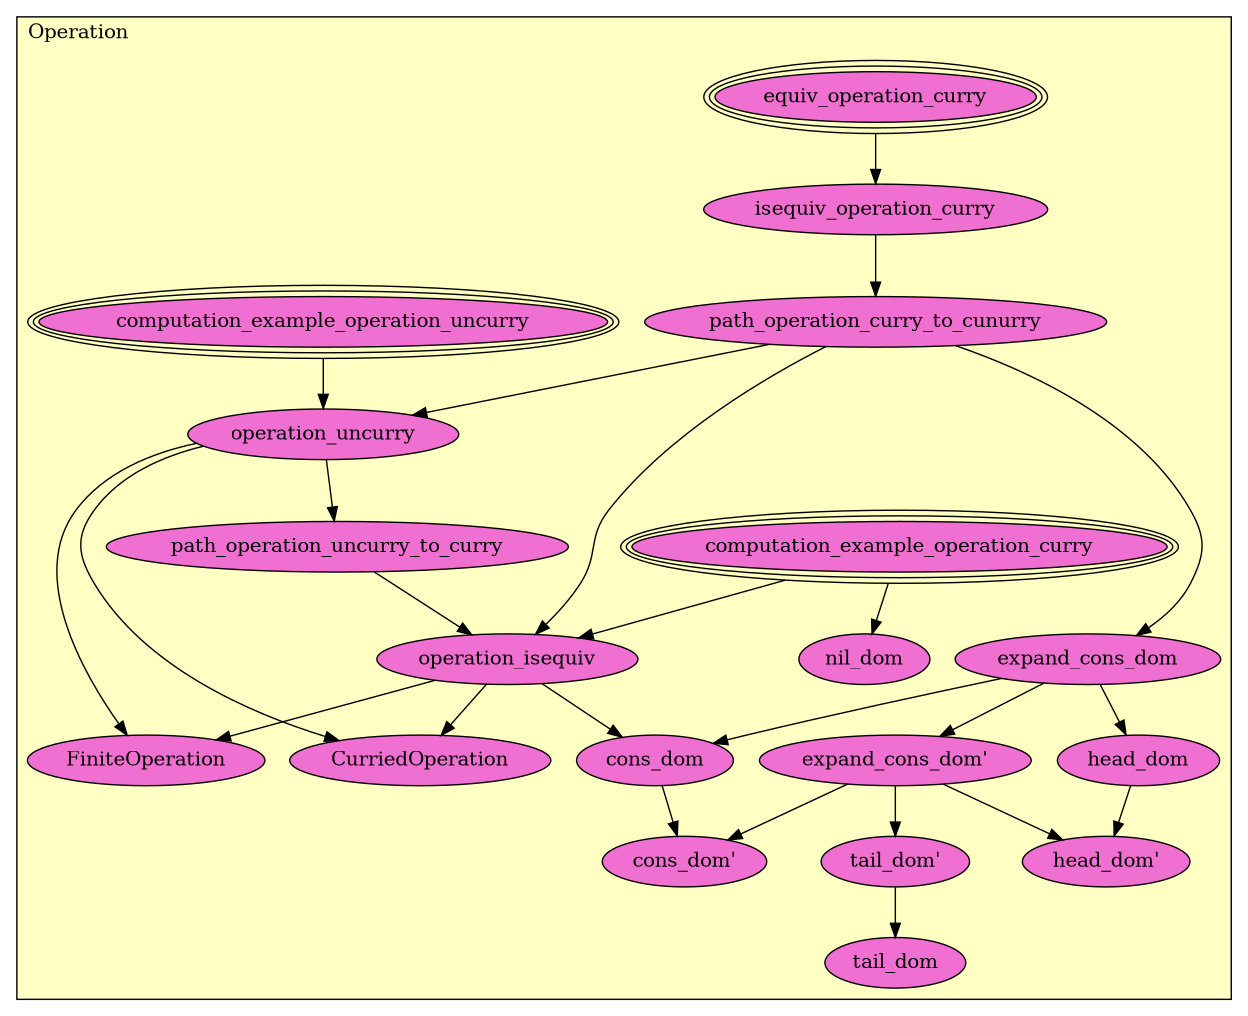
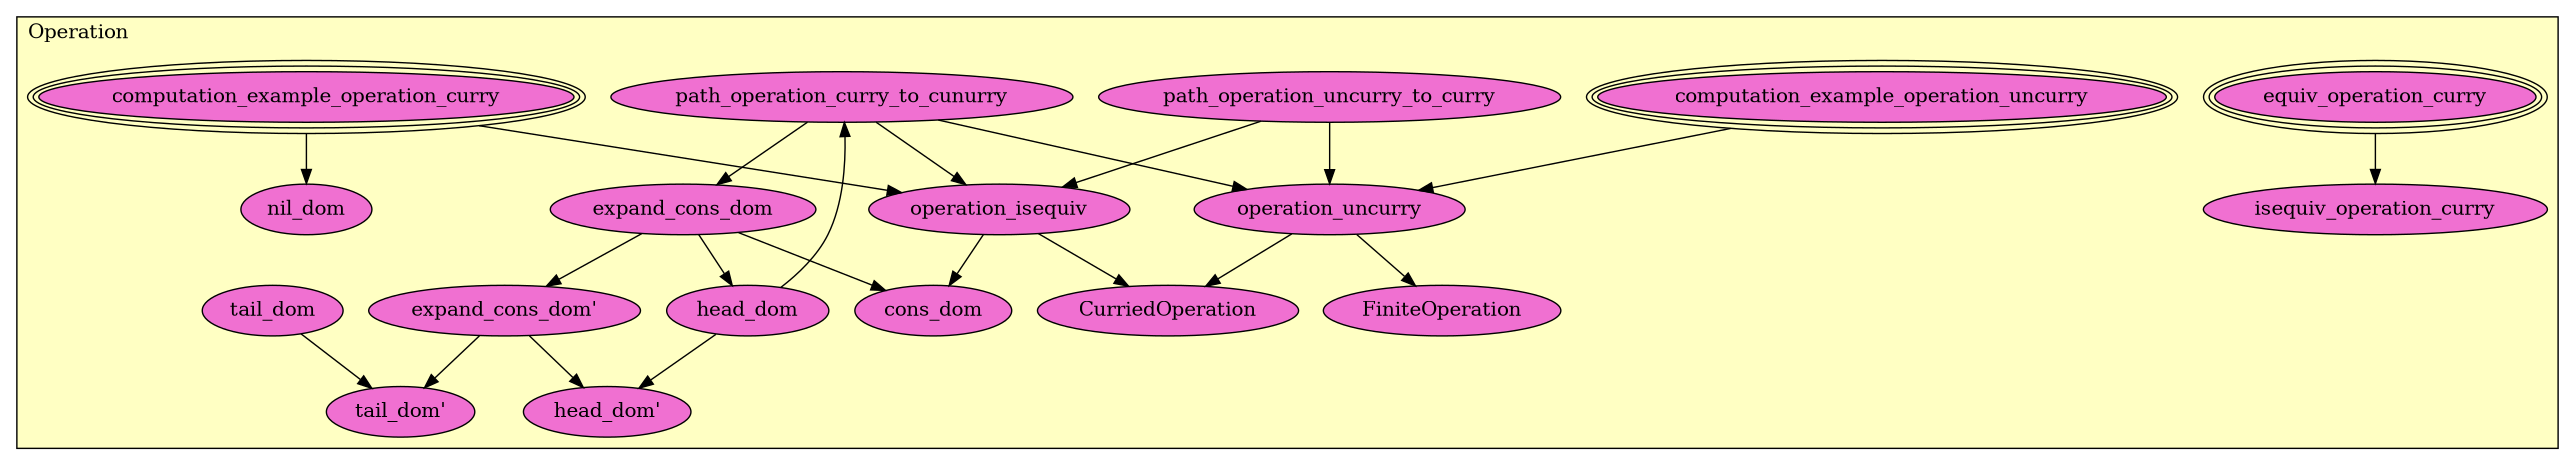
(876, 259) -> (834, 221)
(329, 483) -> (1330, 146)
(332, 708) -> none
(685, 862) -> none
(895, 905) -> (331, 357)
